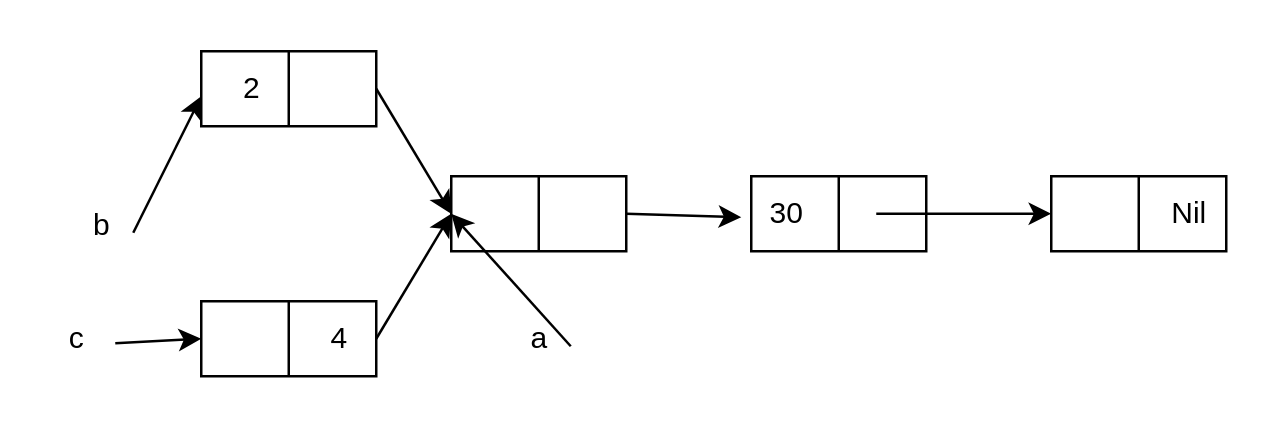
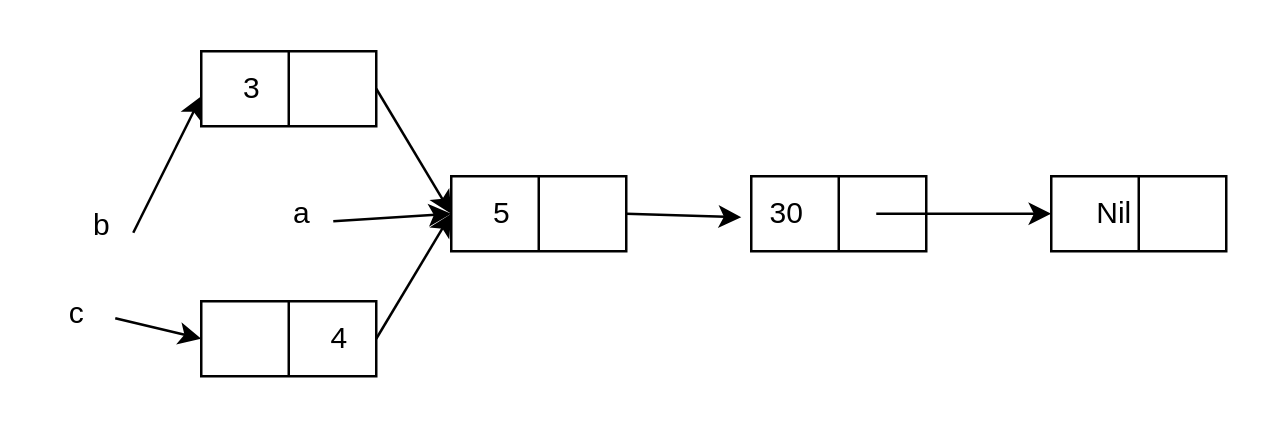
(253, 89) -> (253, 89)
none -> (501, 214)
(1189, 214) -> (1114, 214)
(76, 339) -> (76, 314)
(539, 339) -> (301, 214)
